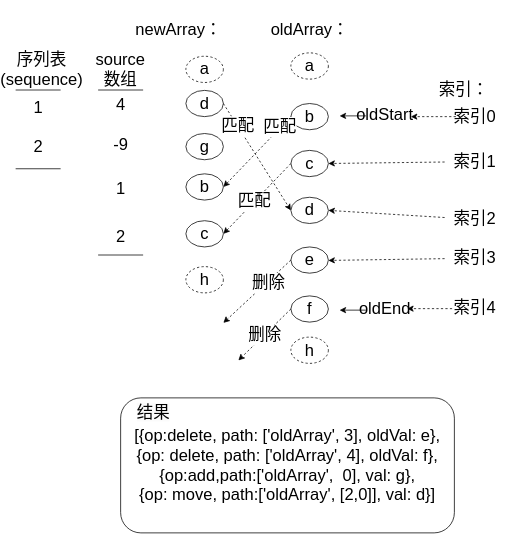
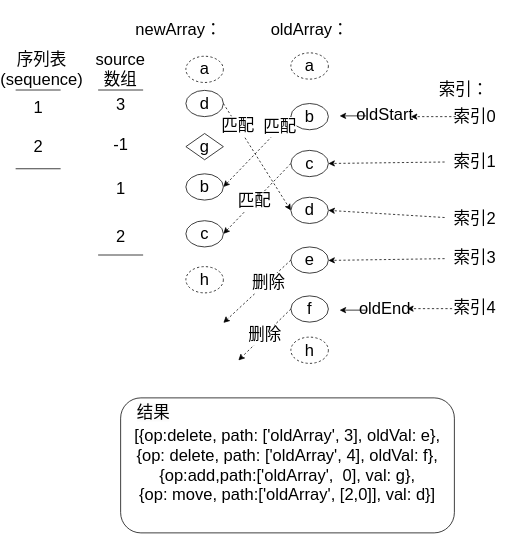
(121, 105) -> (121, 105)
(121, 145) -> (121, 145)
(204, 147) -> (204, 147)
